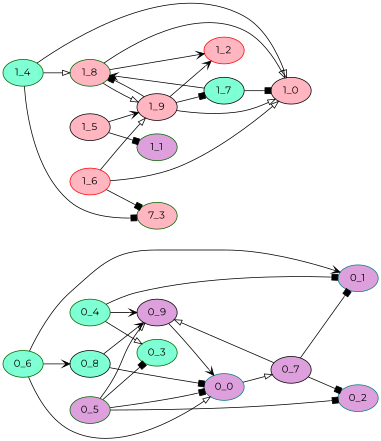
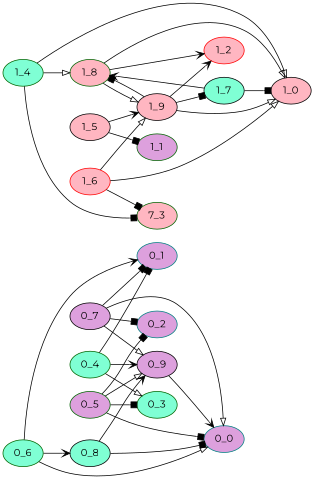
(254, 379) -> (195, 323)
